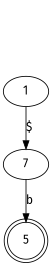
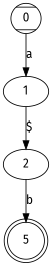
none -> (26, 18)
(26, 164) -> (26, 164)
